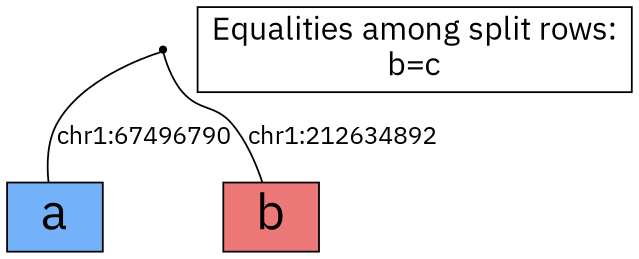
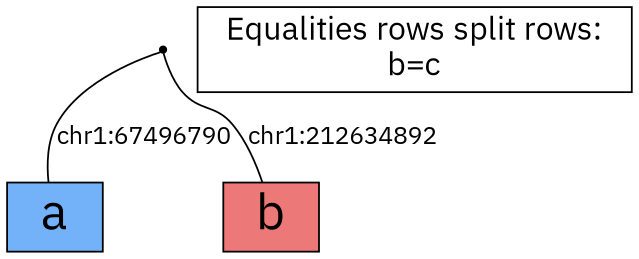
(415, 50) -> (415, 50)
